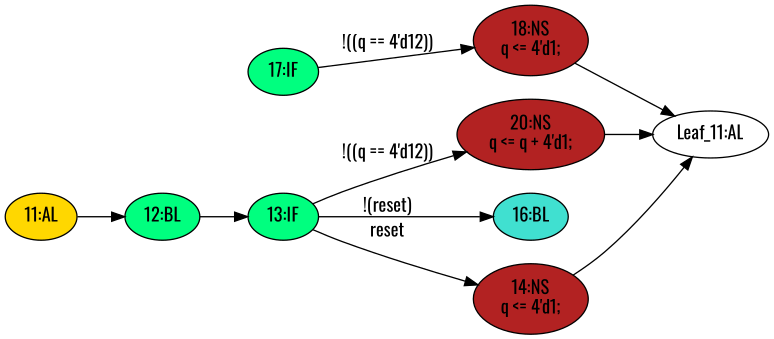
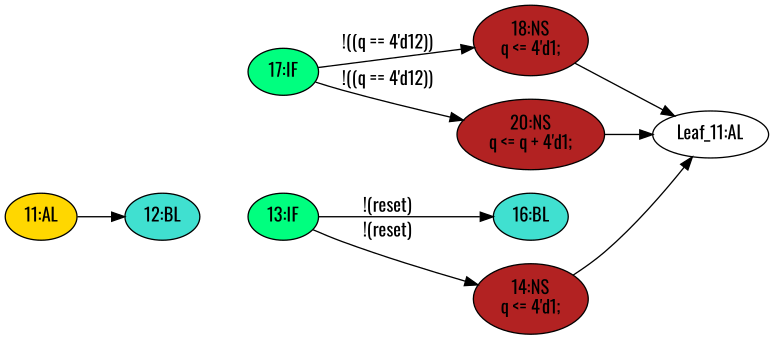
(383, 178) -> (383, 101)
(162, 217) -> (162, 217)
(217, 217) -> none
(388, 232) -> (388, 232)
